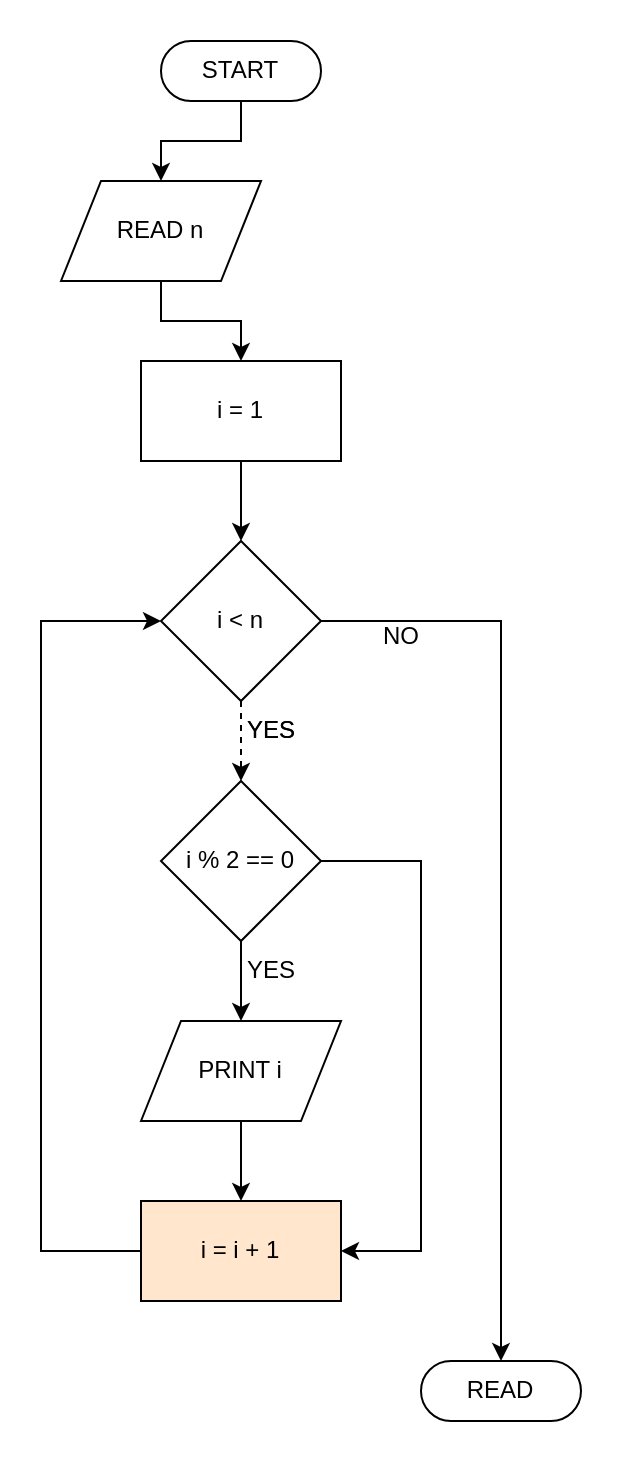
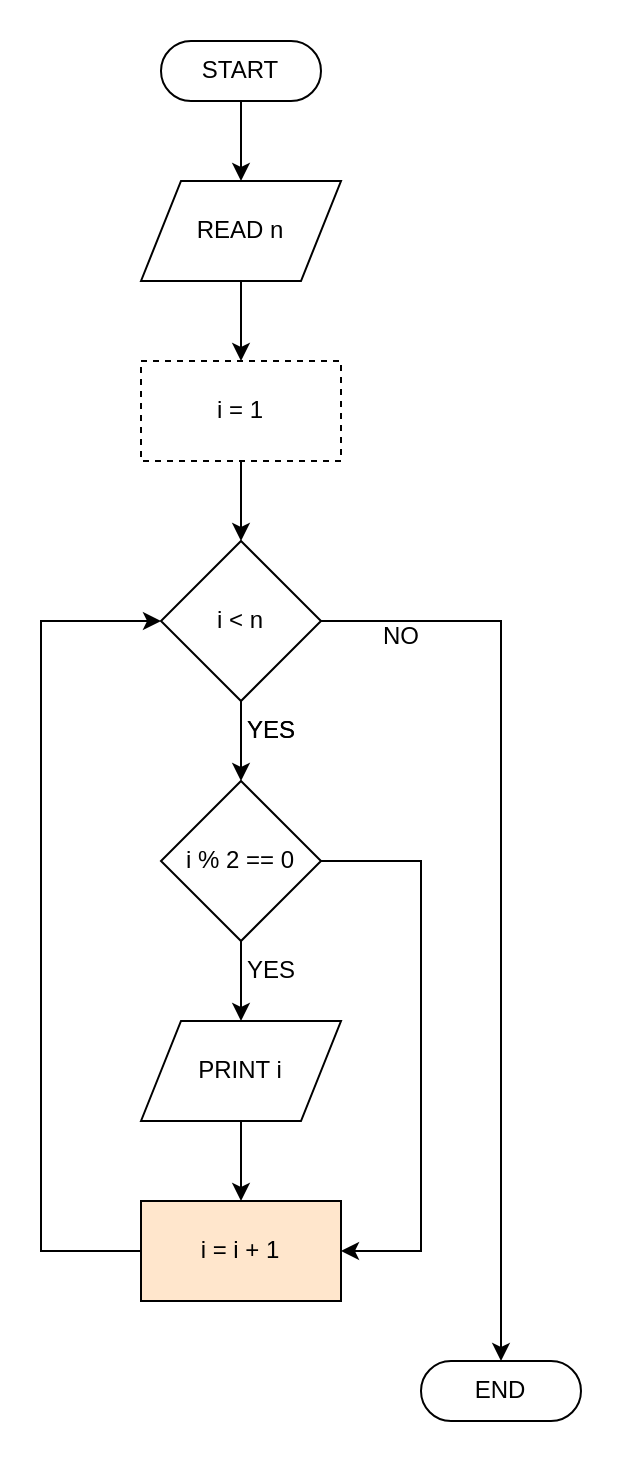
(161, 231) -> (241, 231)
(241, 411) -> (241, 411)
(241, 733) -> (241, 733)
(501, 1391) -> (501, 1391)
